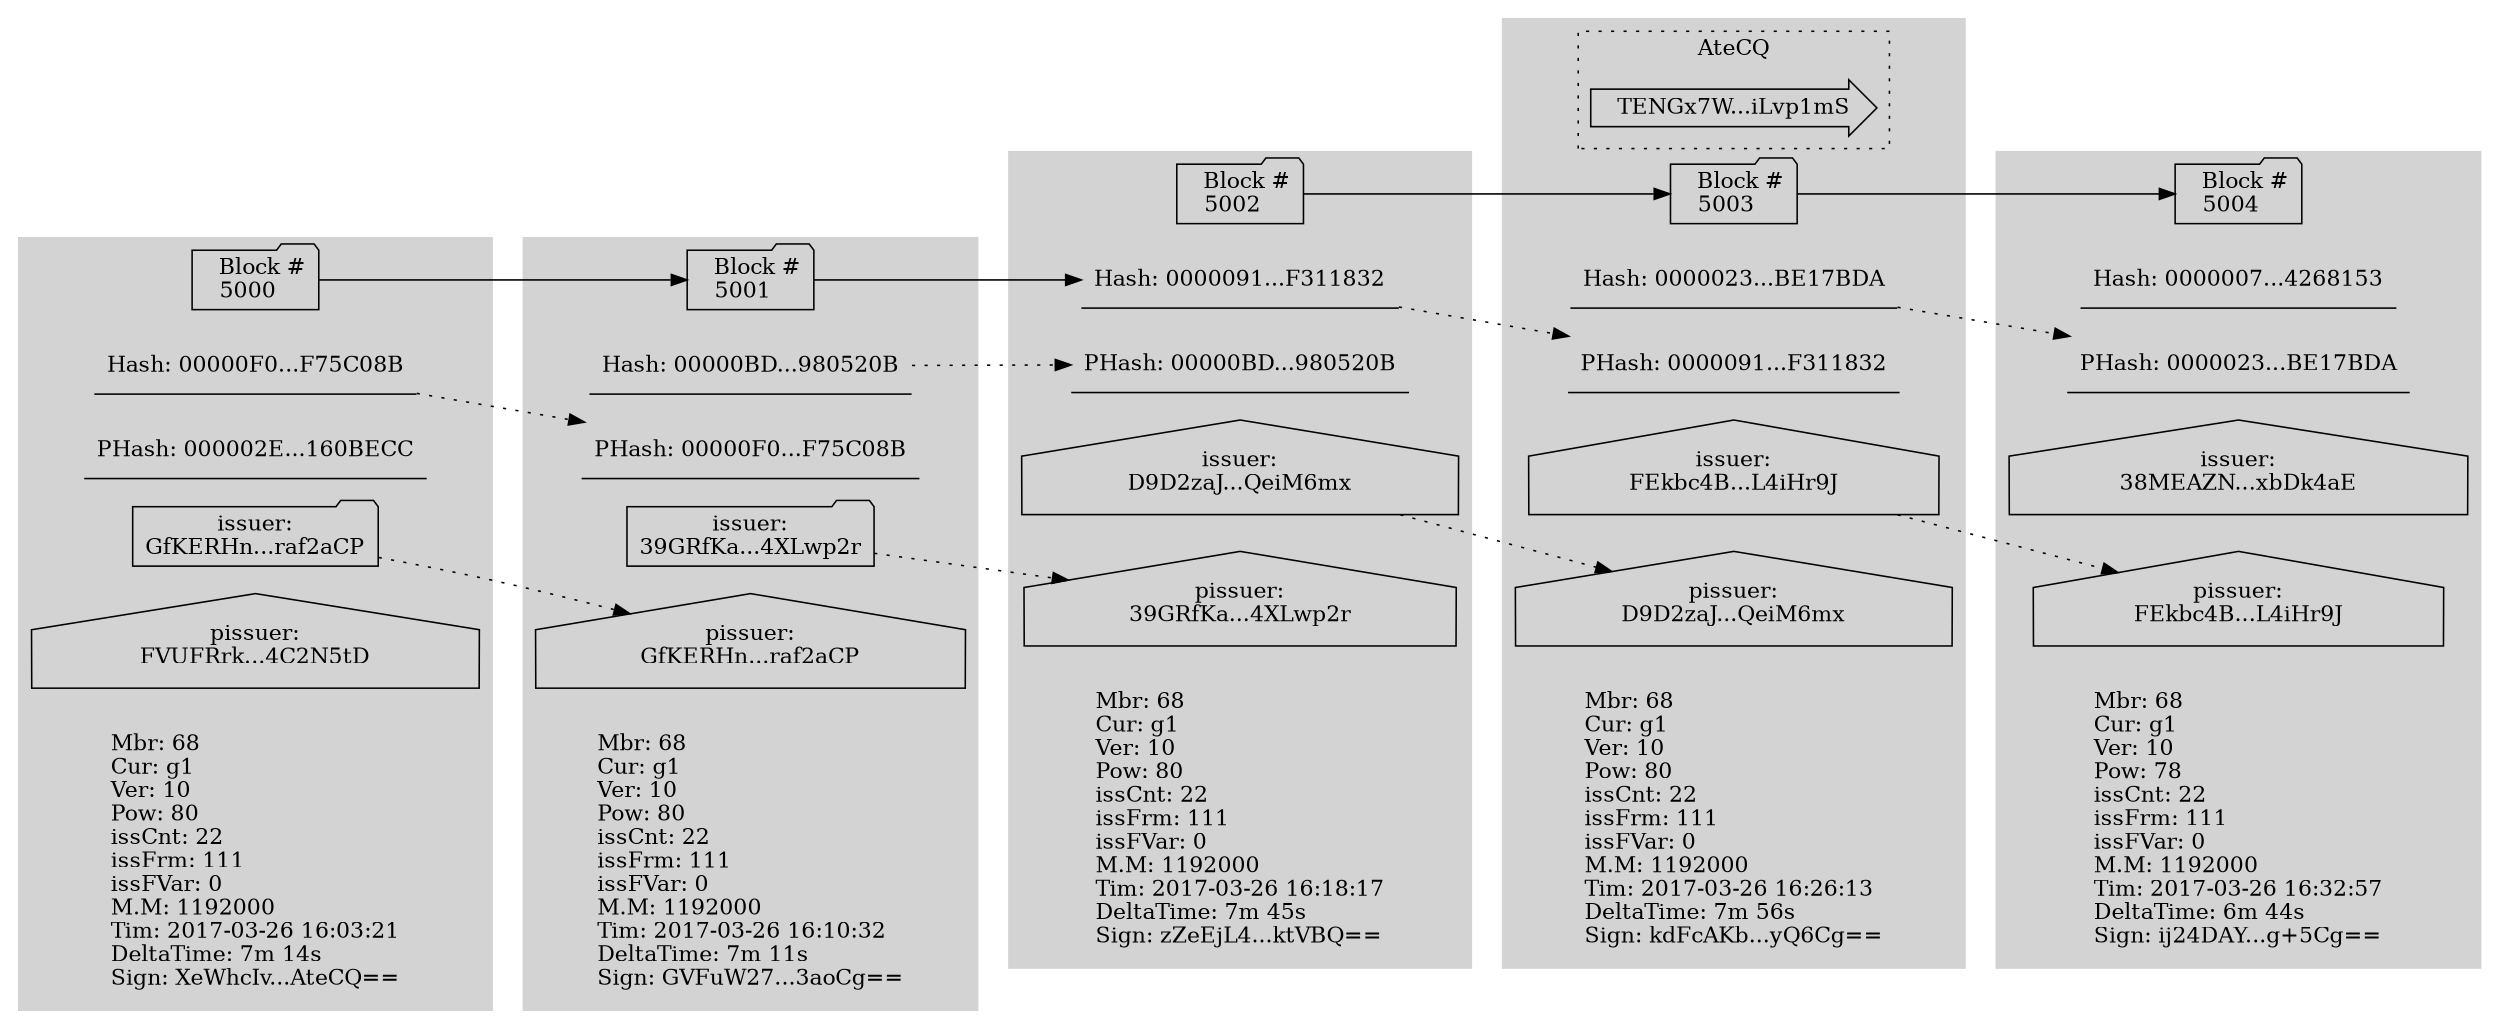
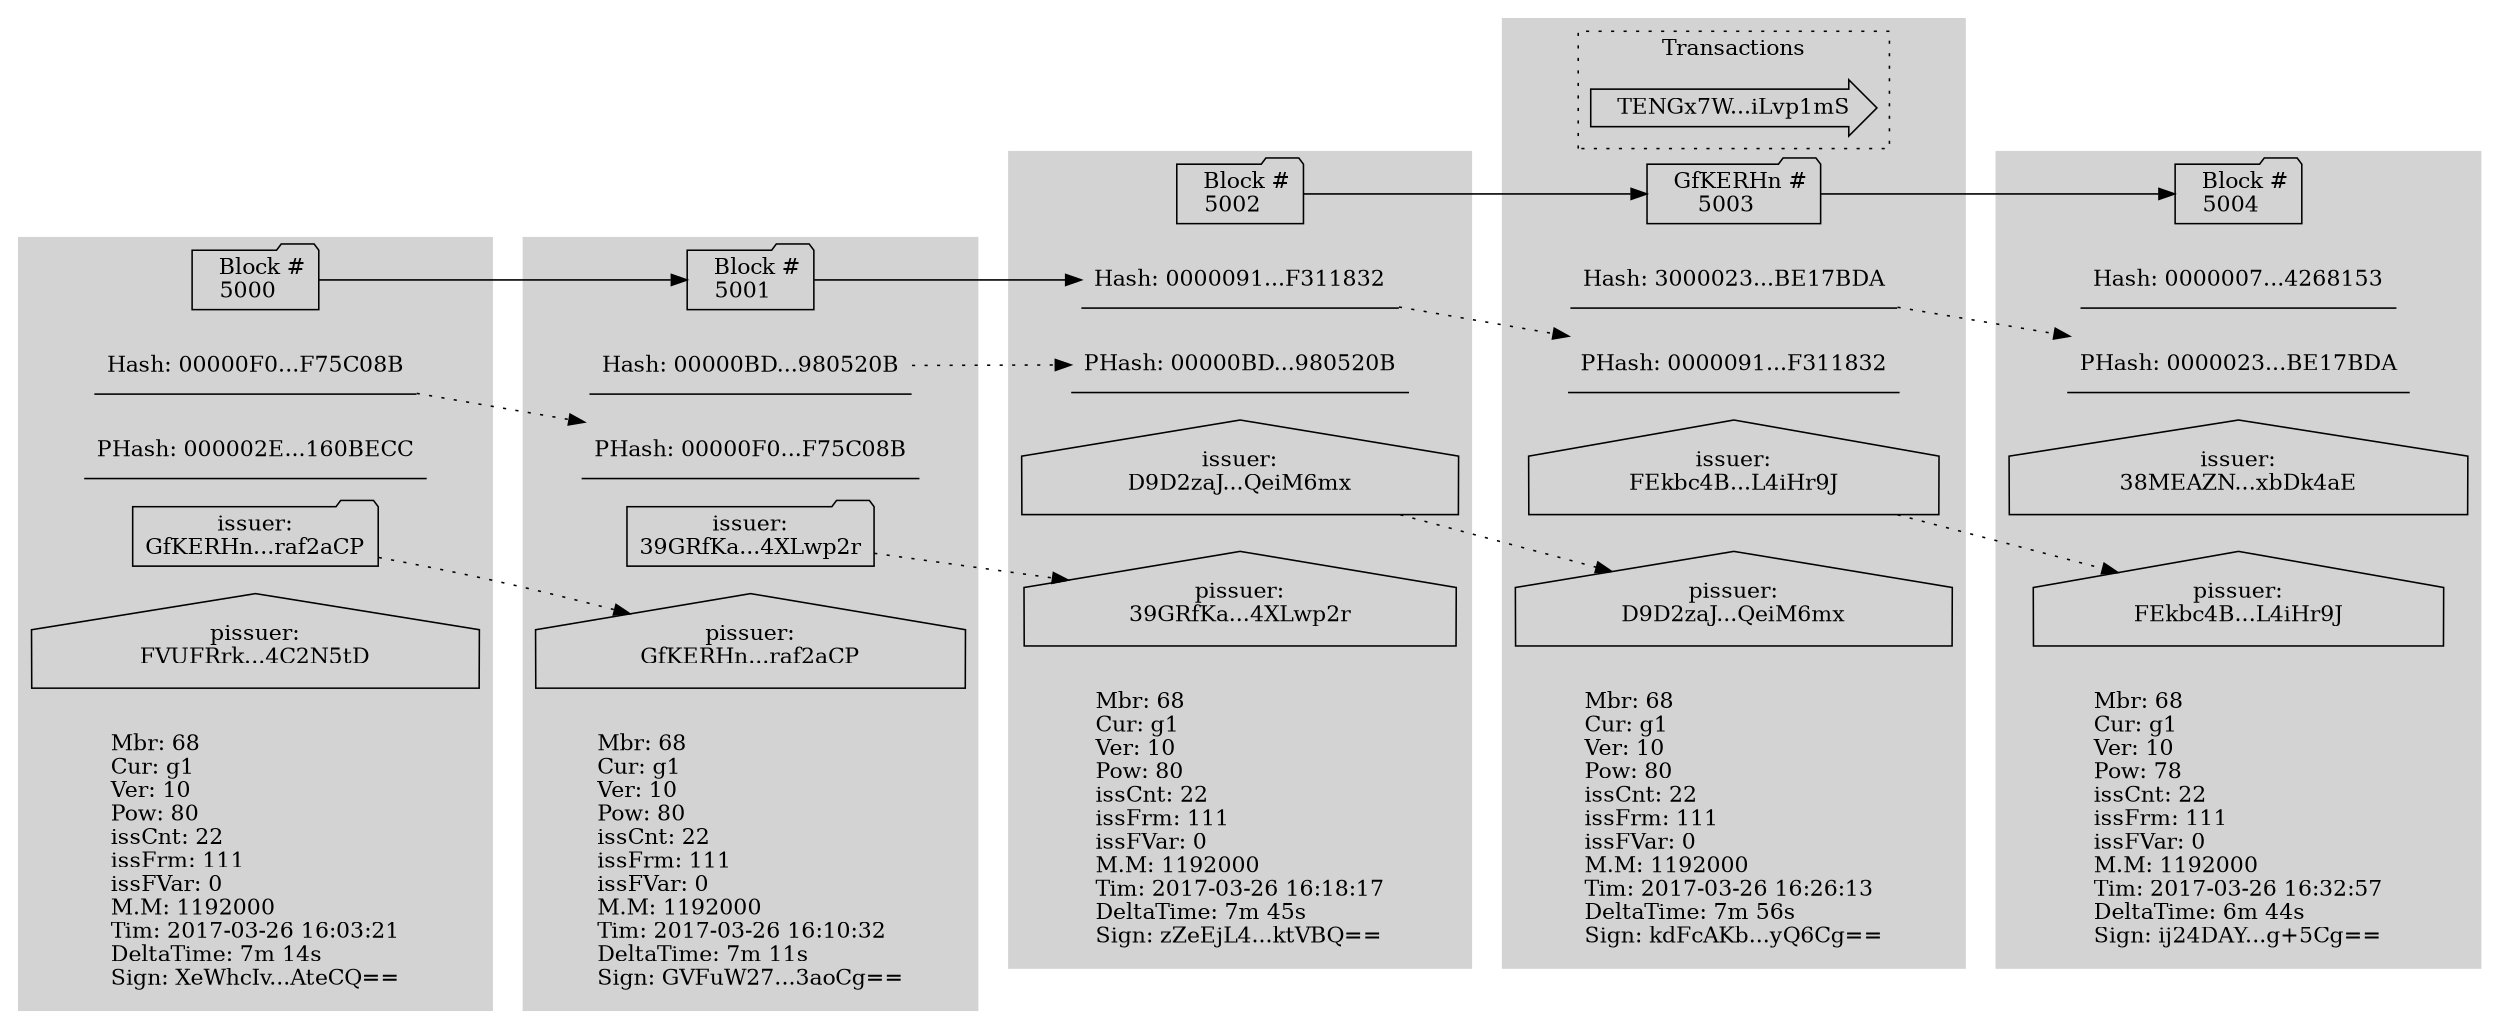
(1734, 49) -> (1734, 49)
(1734, 194) -> (1734, 194)
(1734, 280) -> (1734, 280)
